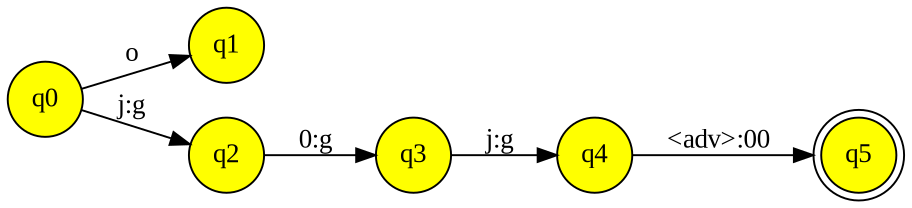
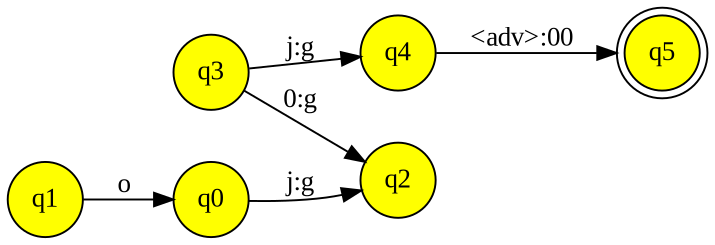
(126, 75) -> (118, 200)
(310, 155) -> (296, 121)
